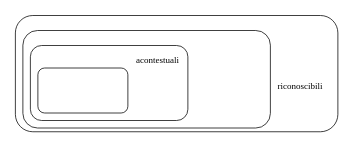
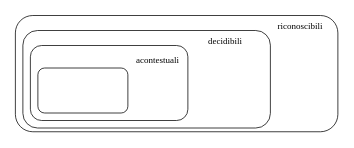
none -> (225, 42)
(300, 87) -> (300, 27)
